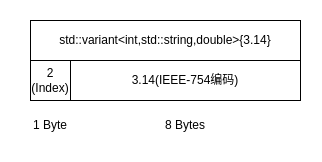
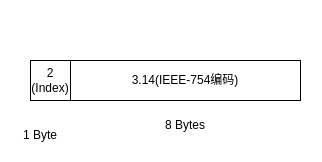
(166, 41) -> none
(51, 126) -> (41, 136)
